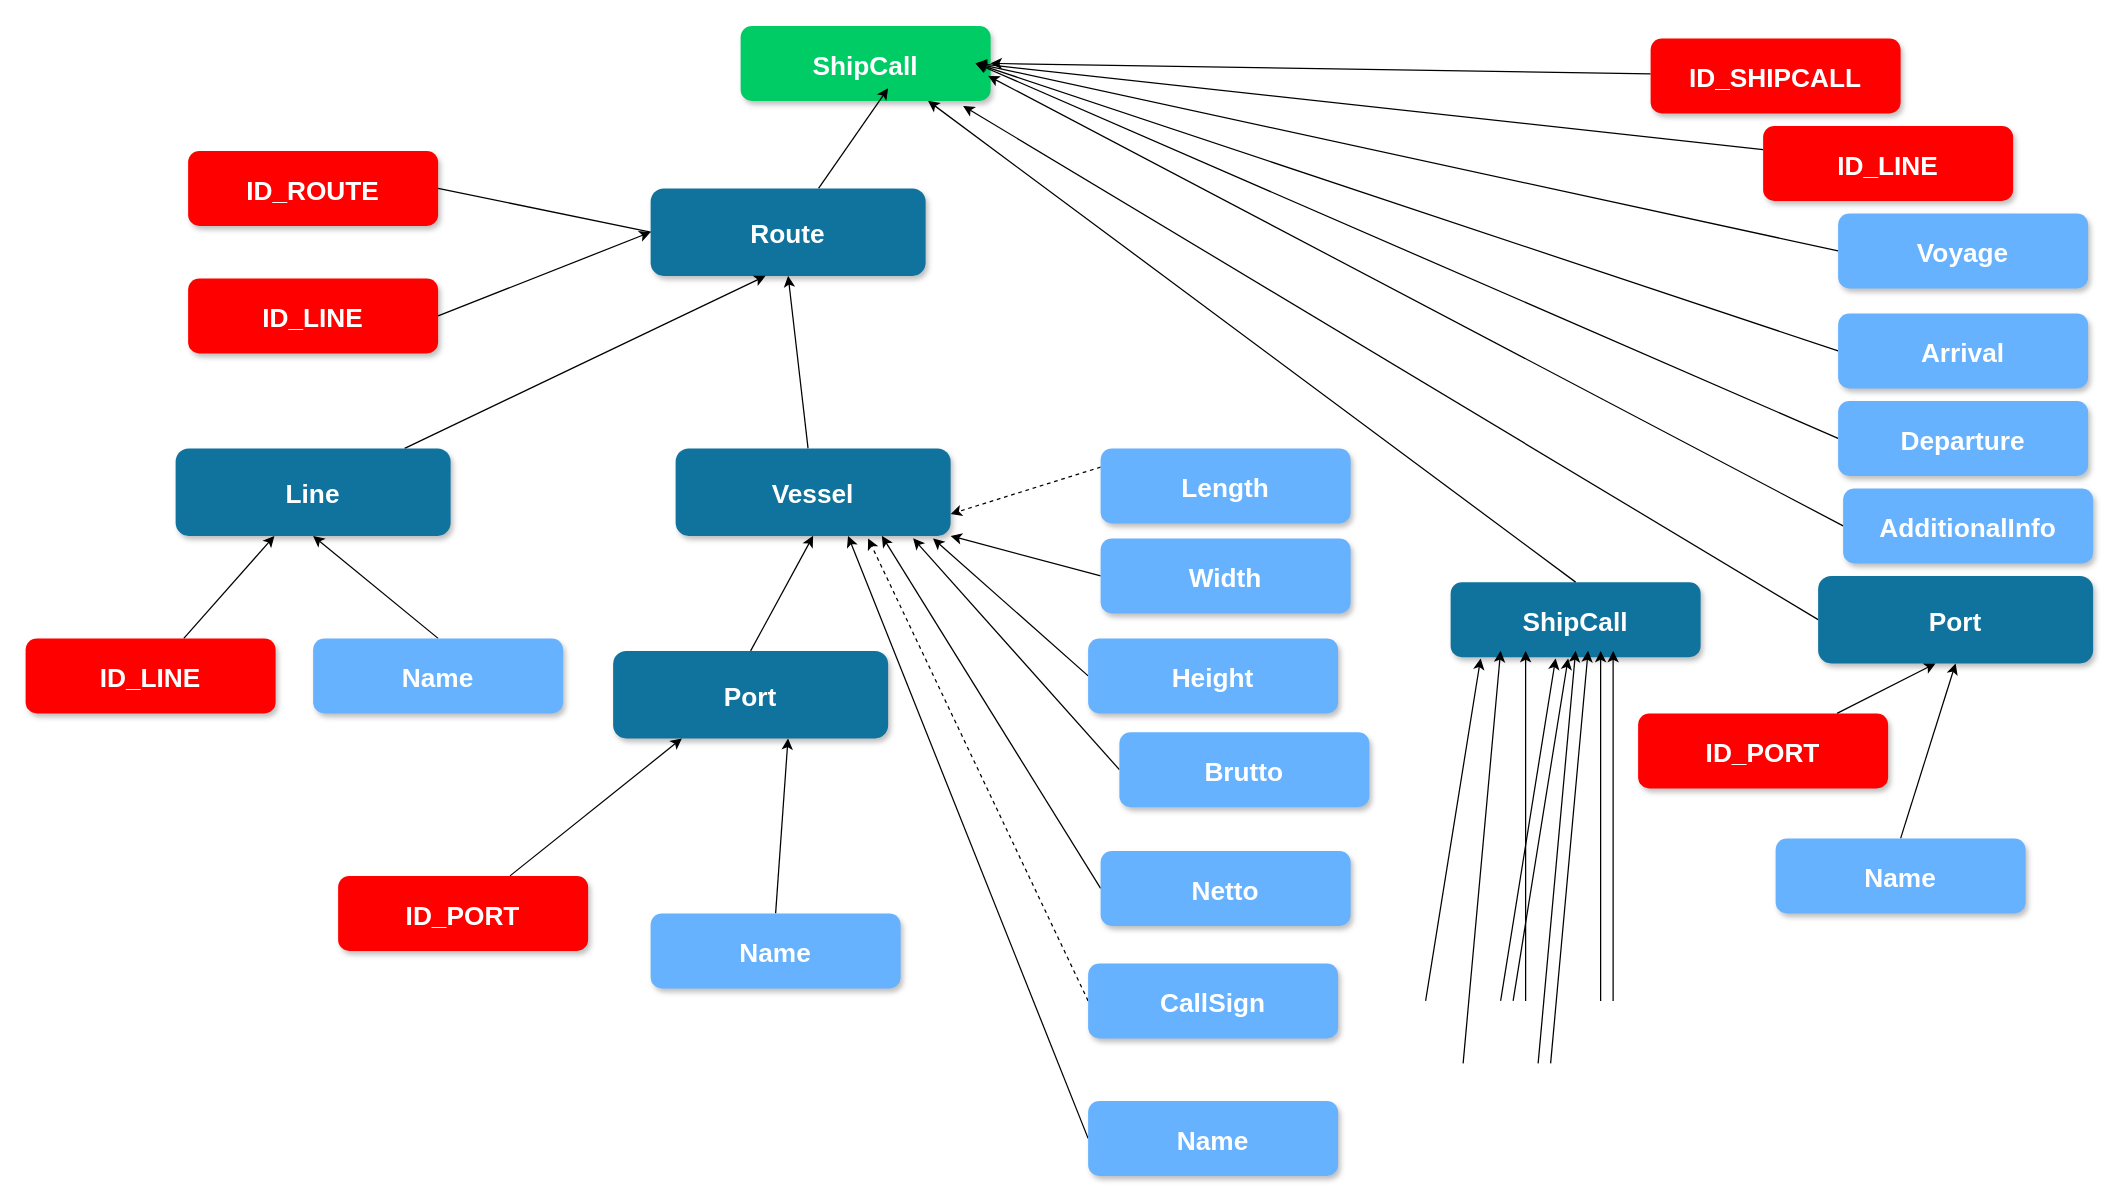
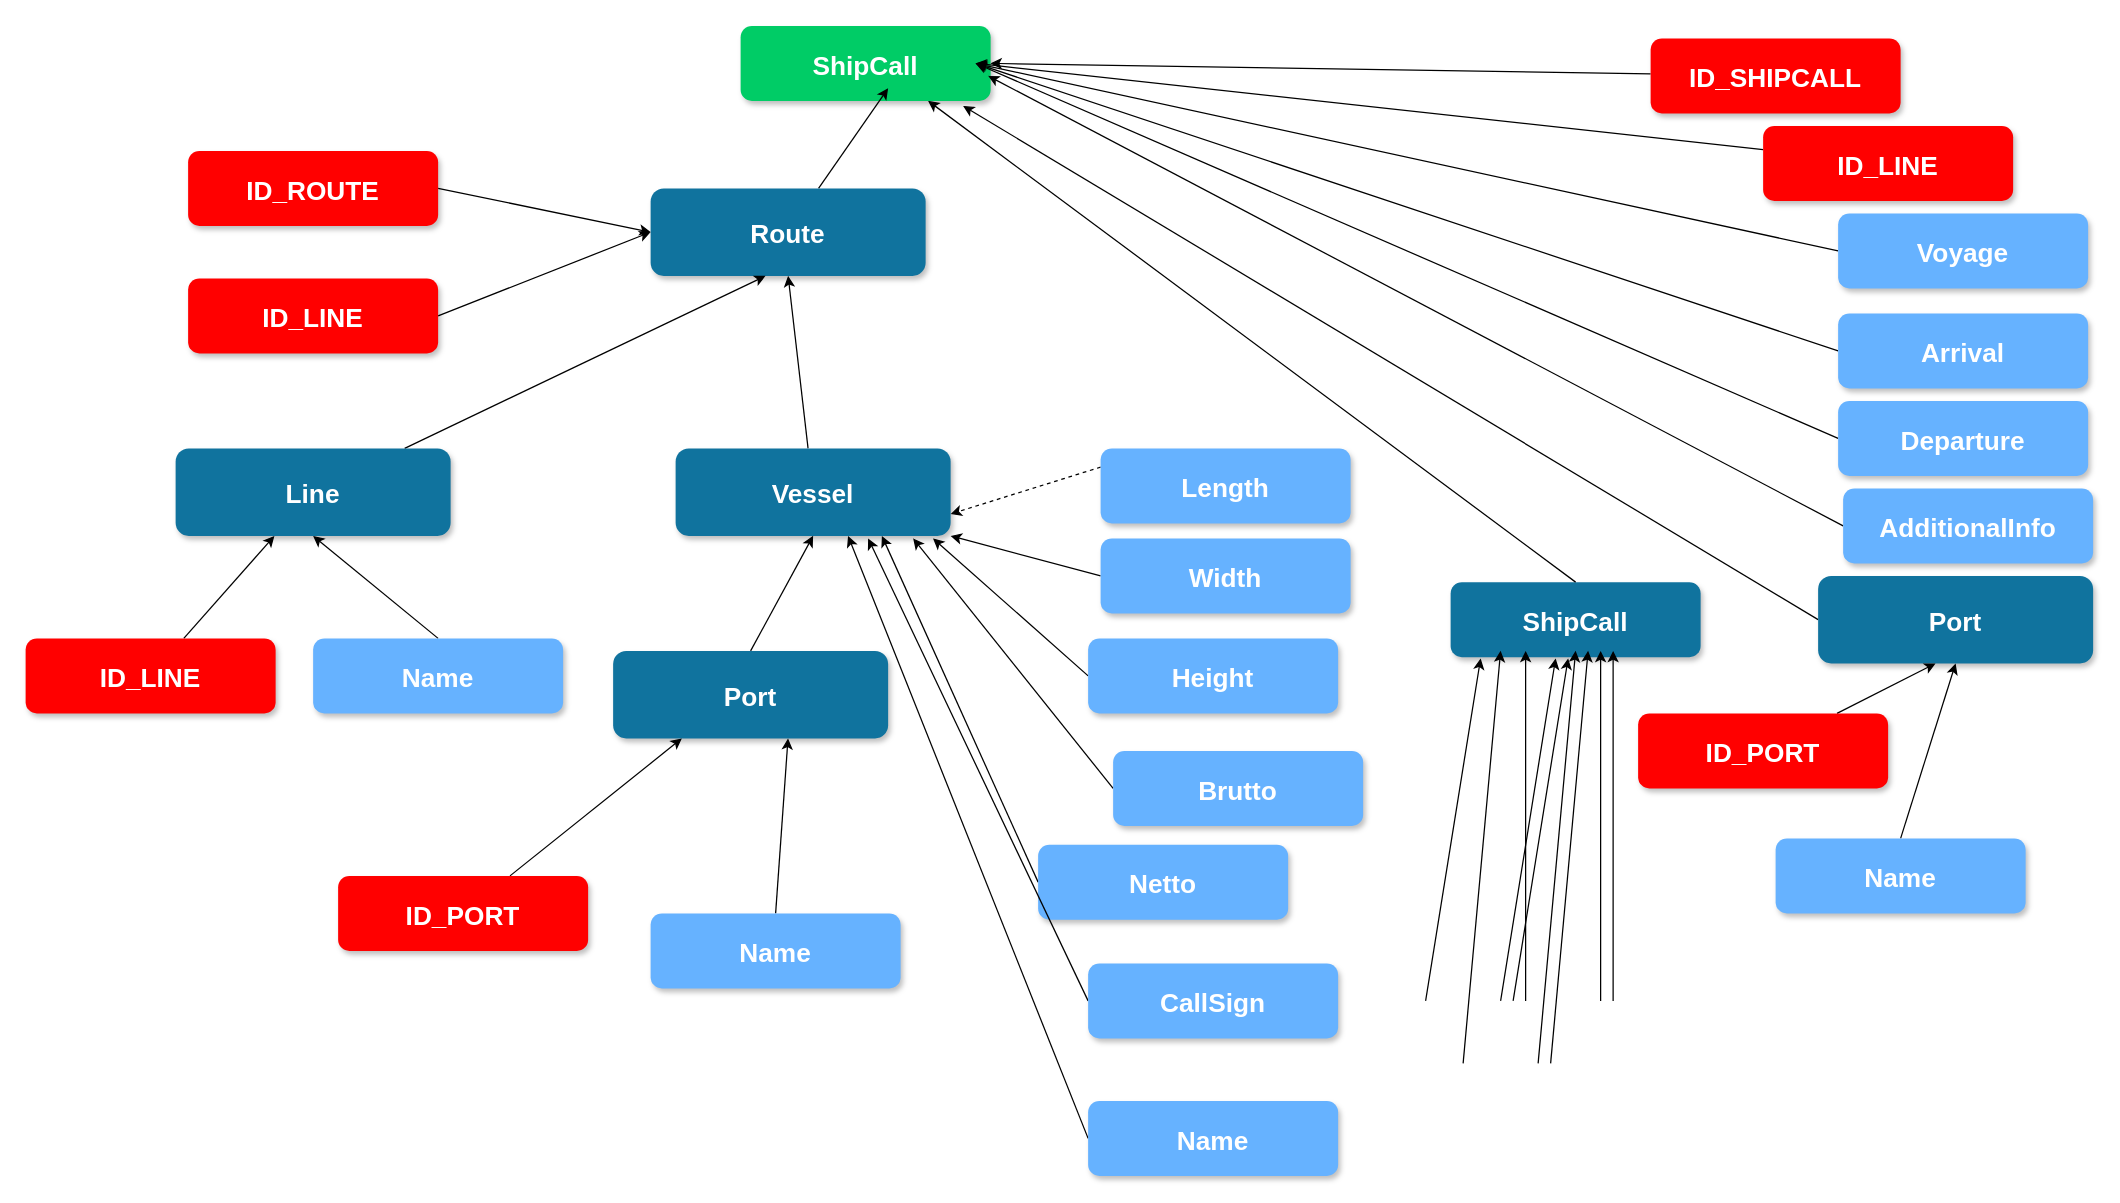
(644, 230) -> (641, 230)
(1244, 769) -> (1238, 788)
(979, 772) -> (979, 772)
(1226, 888) -> (1163, 882)
